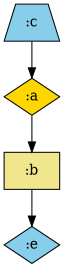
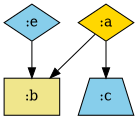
(32, 55) -> (106, 55)
(32, 203) -> (32, 55)
